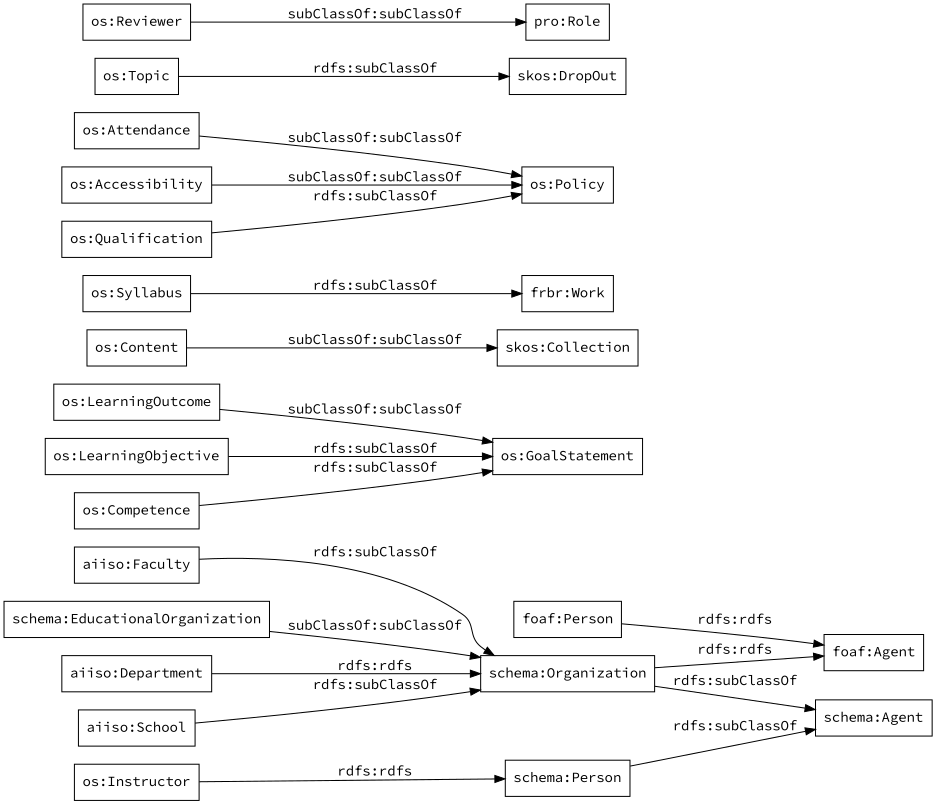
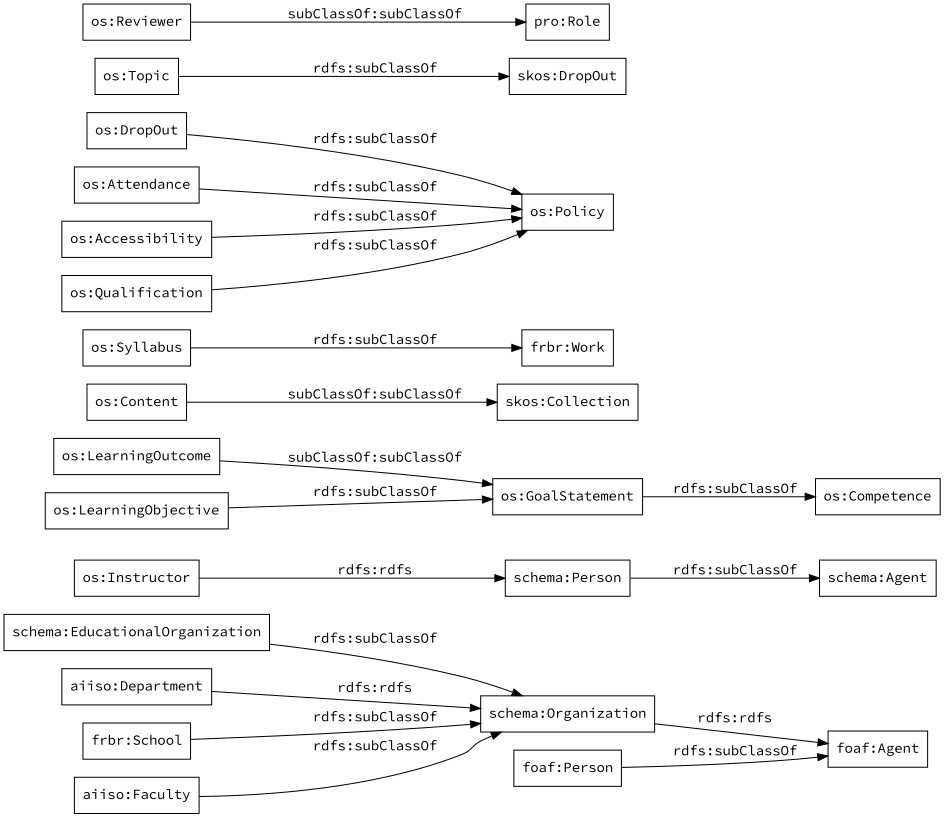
none -> (137, 131)
(375, 138) -> (375, 188)
(375, 177) -> (375, 217)
(341, 491) -> (724, 497)
(735, 620) -> (735, 752)
(375, 626) -> (375, 639)
(730, 697) -> none
(137, 728) -> (137, 741)
